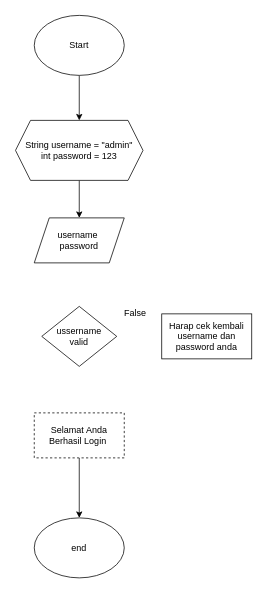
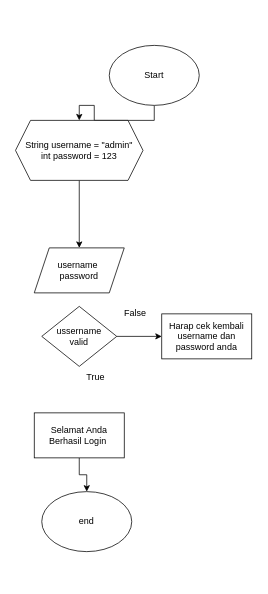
(79, 45) -> (154, 75)
(79, 240) -> (79, 270)
none -> (137, 336)
none -> (96, 378)
(79, 435) -> (79, 435)
(79, 548) -> (87, 522)
